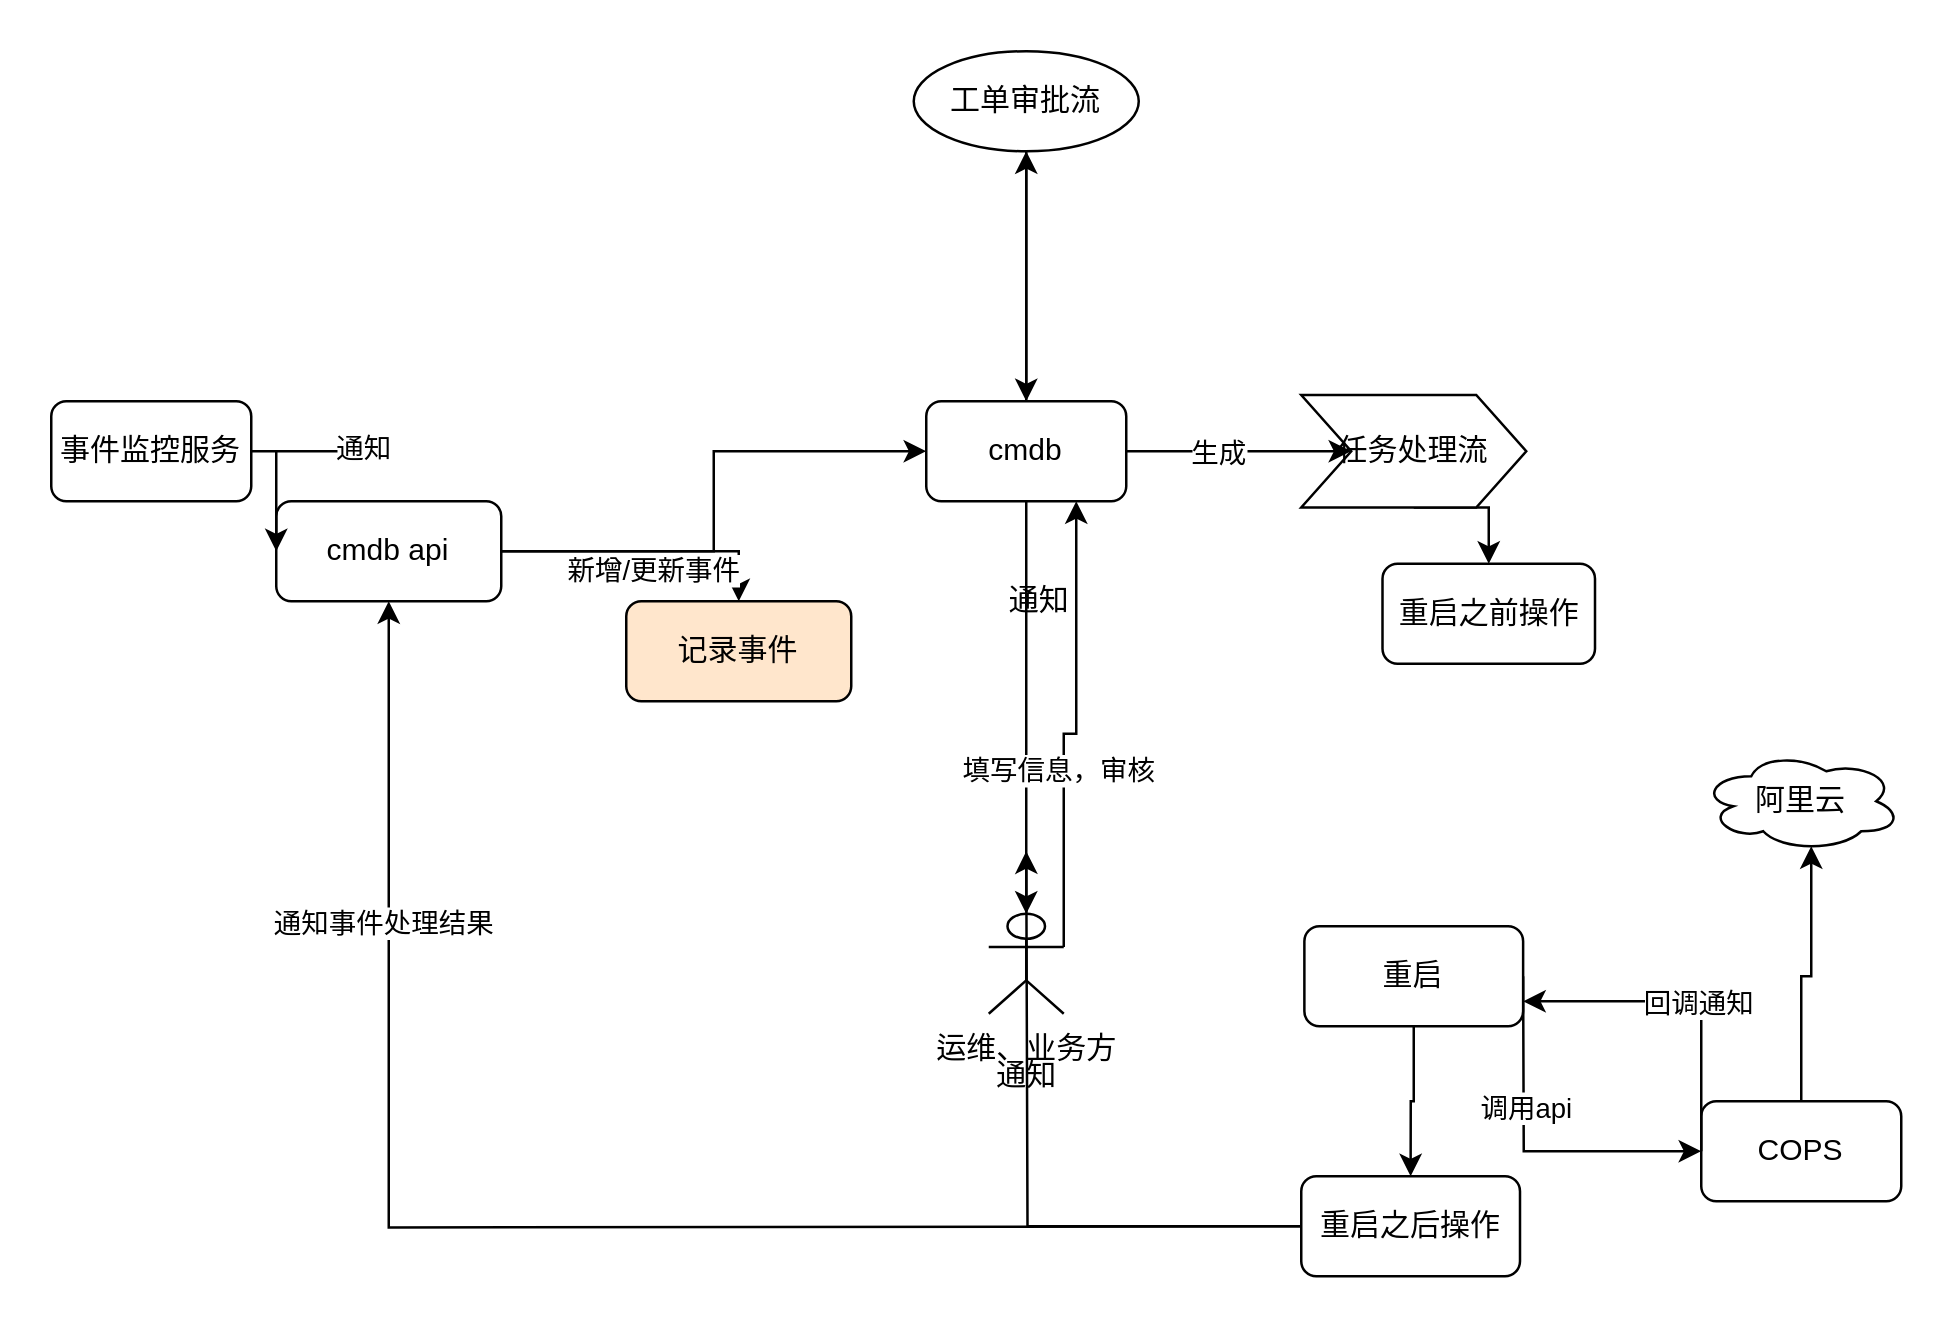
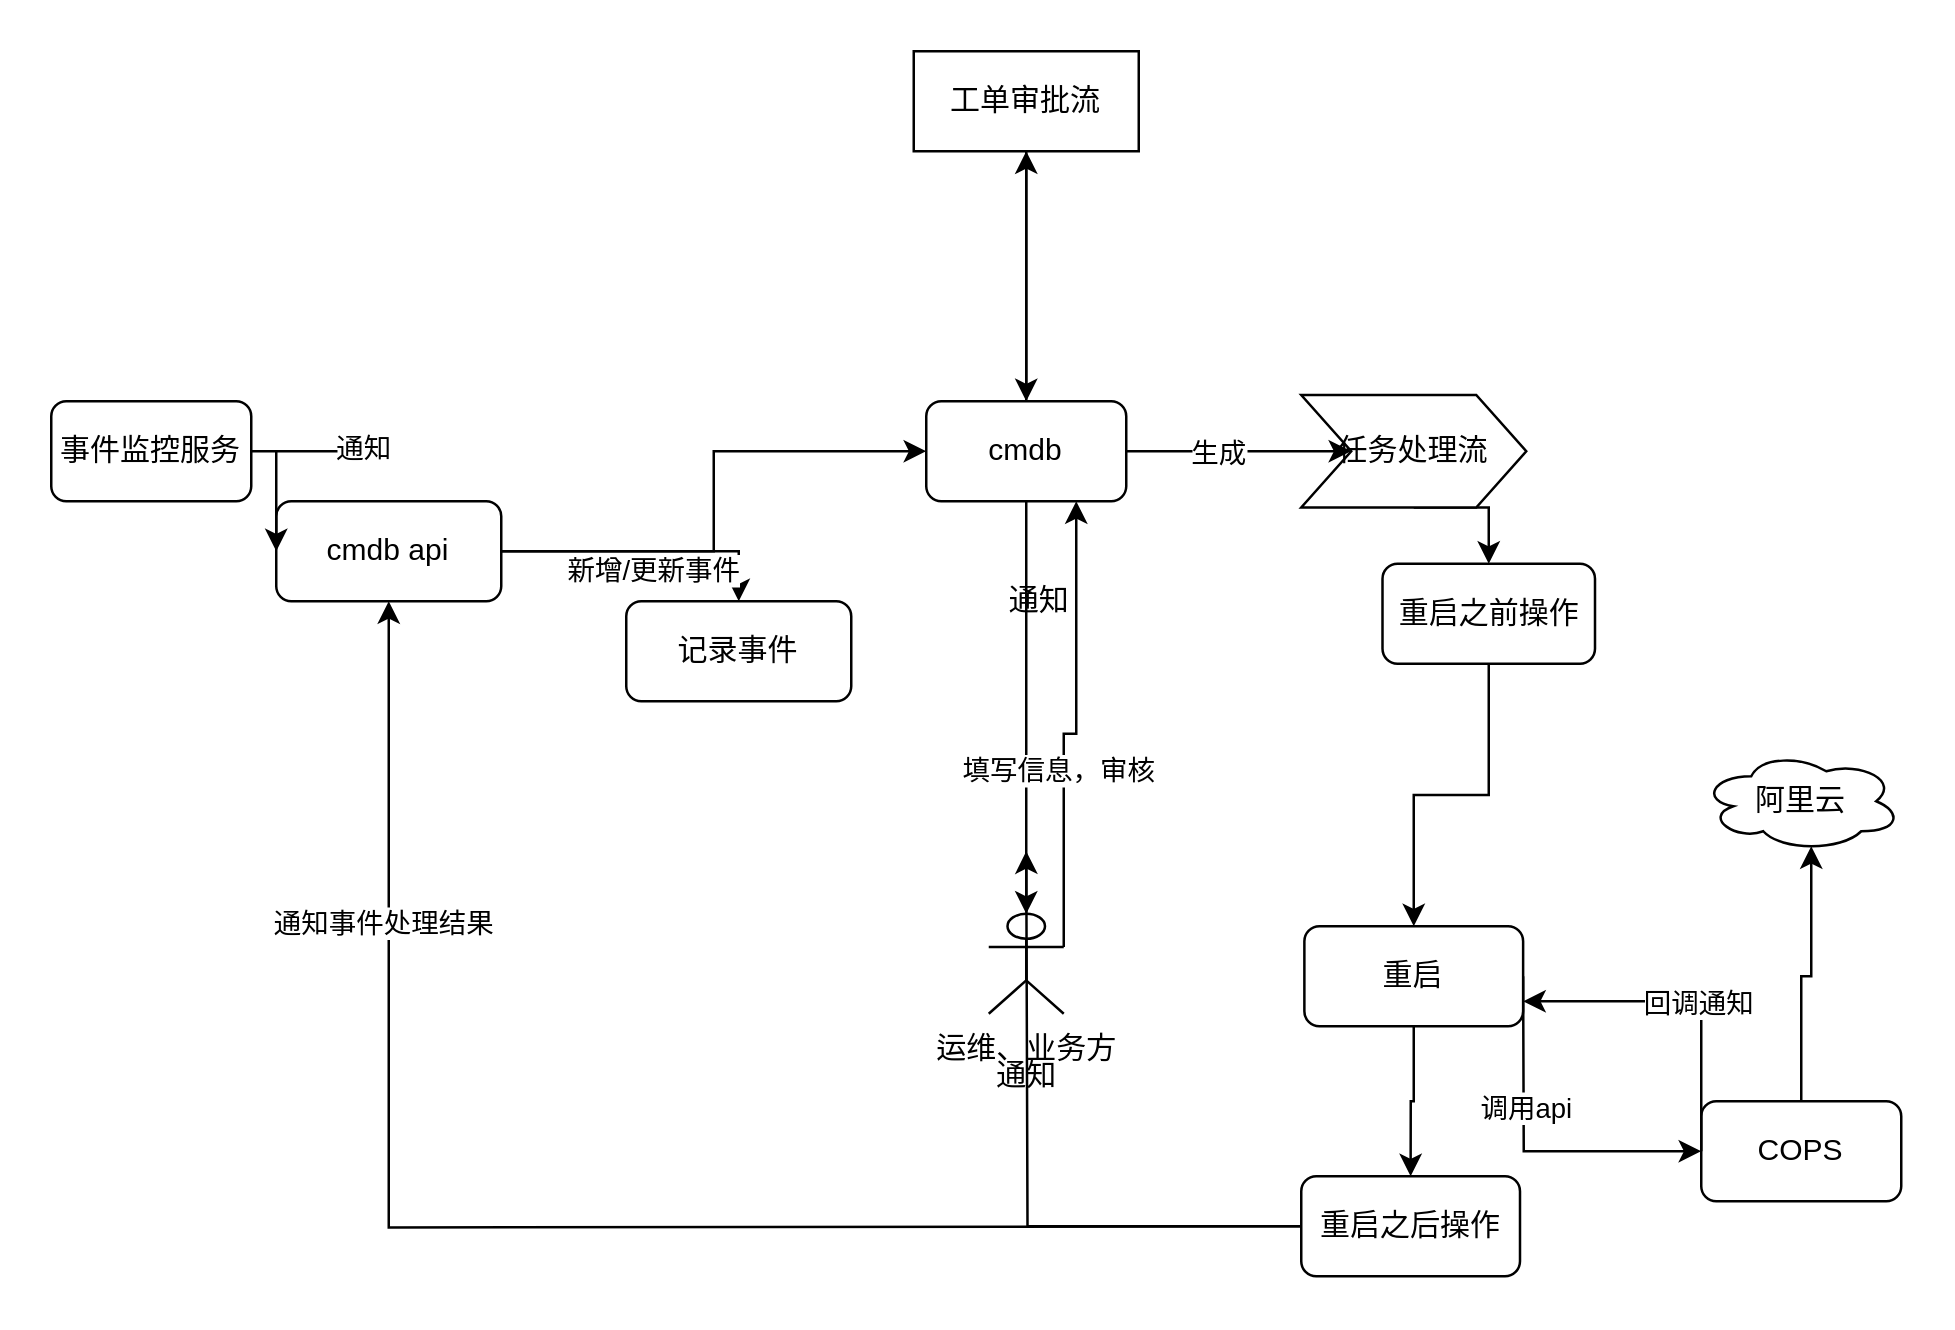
(1026, 101) -> (1026, 101)
(739, 651) -> (739, 651)
none -> (1460, 795)
